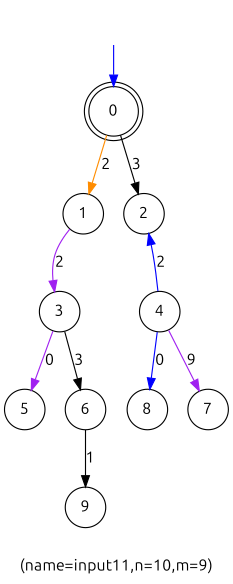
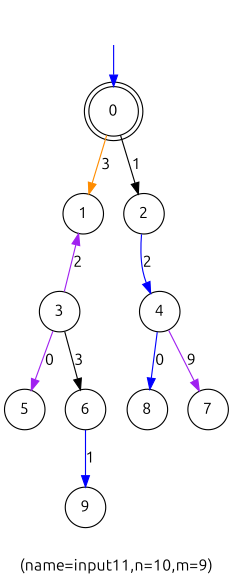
(106, 165) -> (106, 165)
(137, 165) -> (137, 165)
(56, 253) -> (70, 268)
(155, 268) -> (141, 259)
(86, 453) -> (86, 453)
